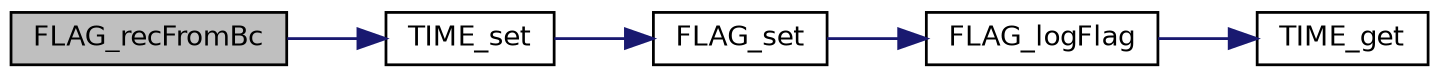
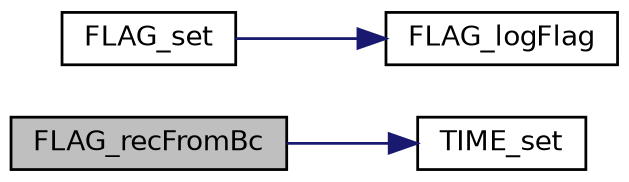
(590, 39) -> none
(1343, 39) -> none
